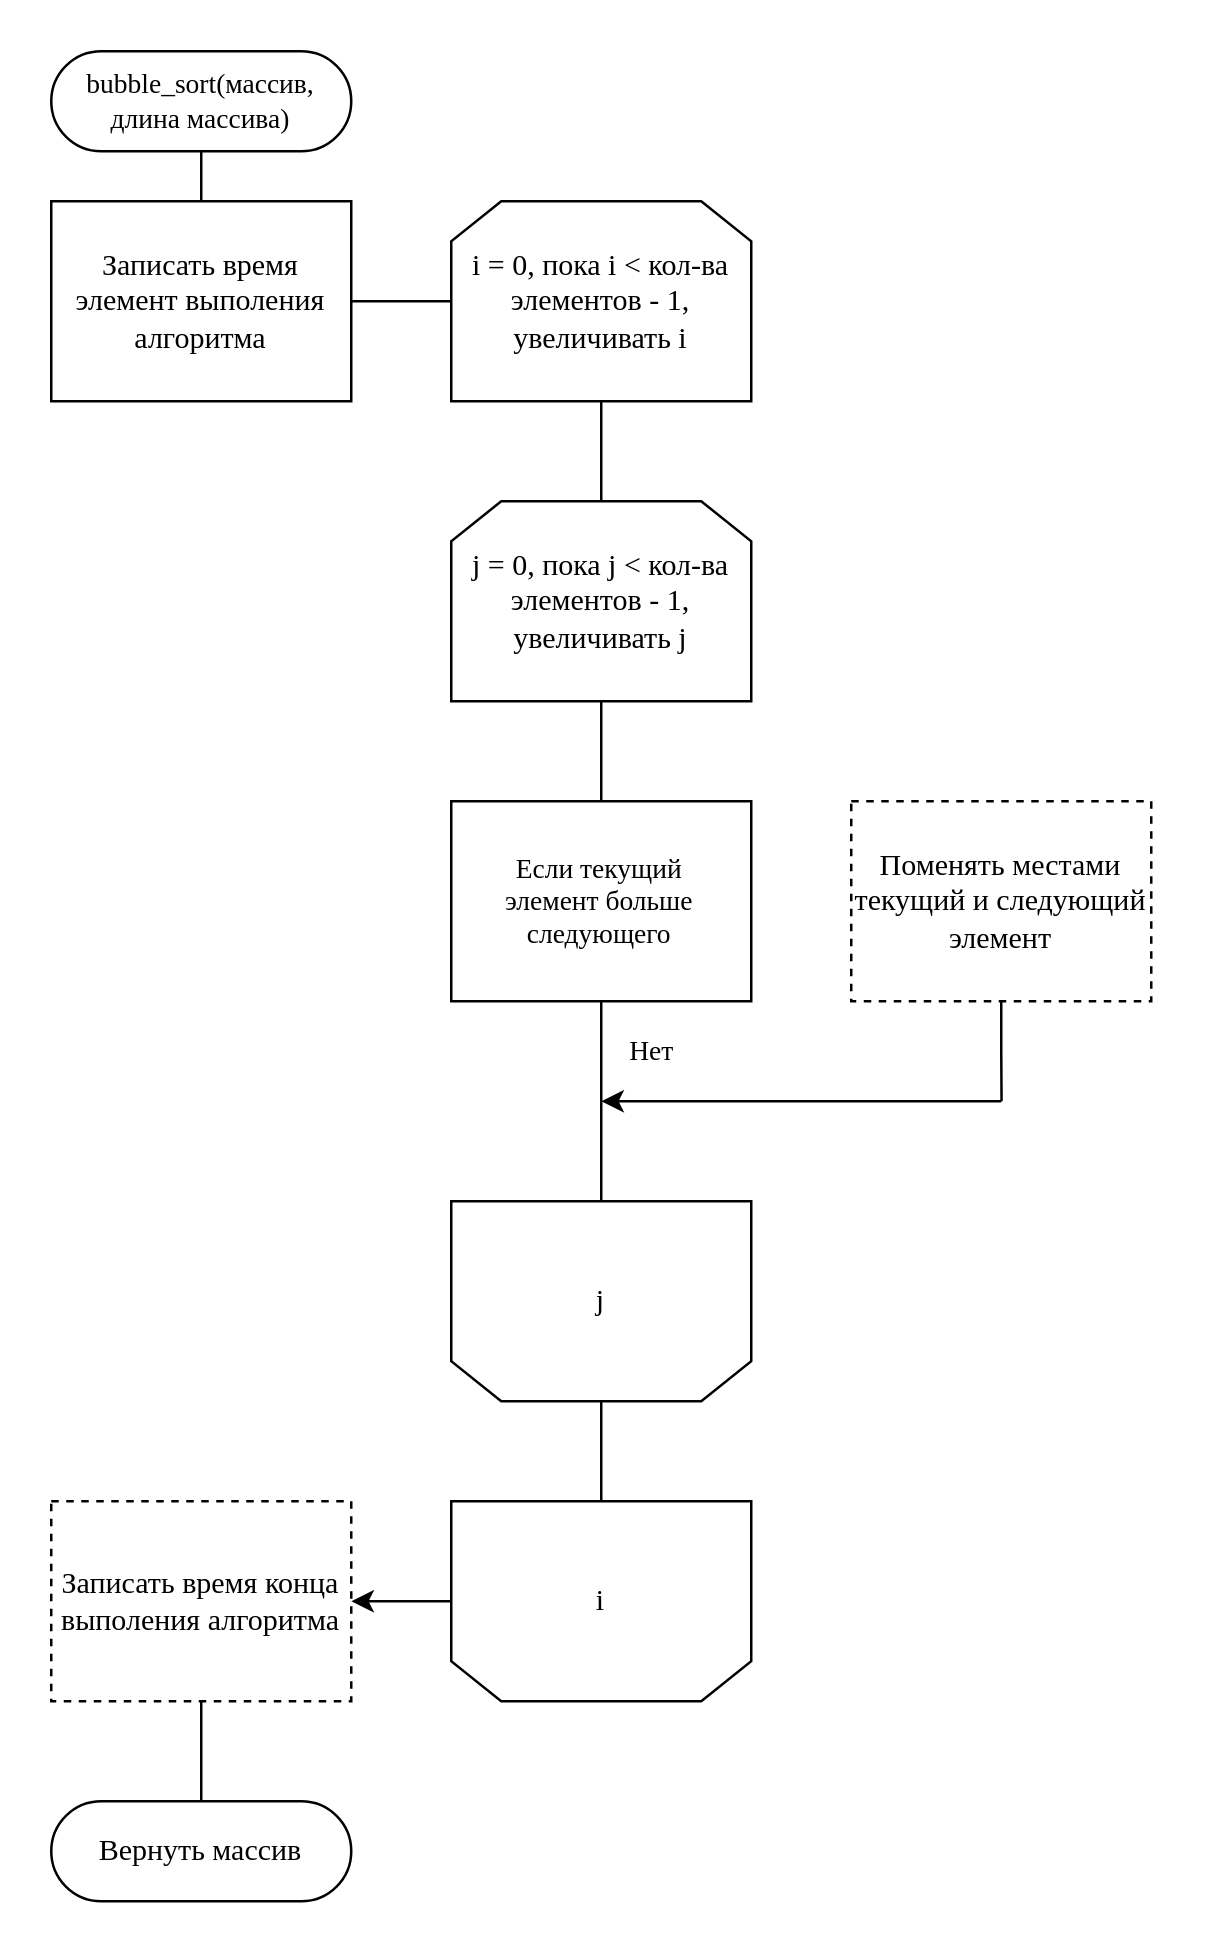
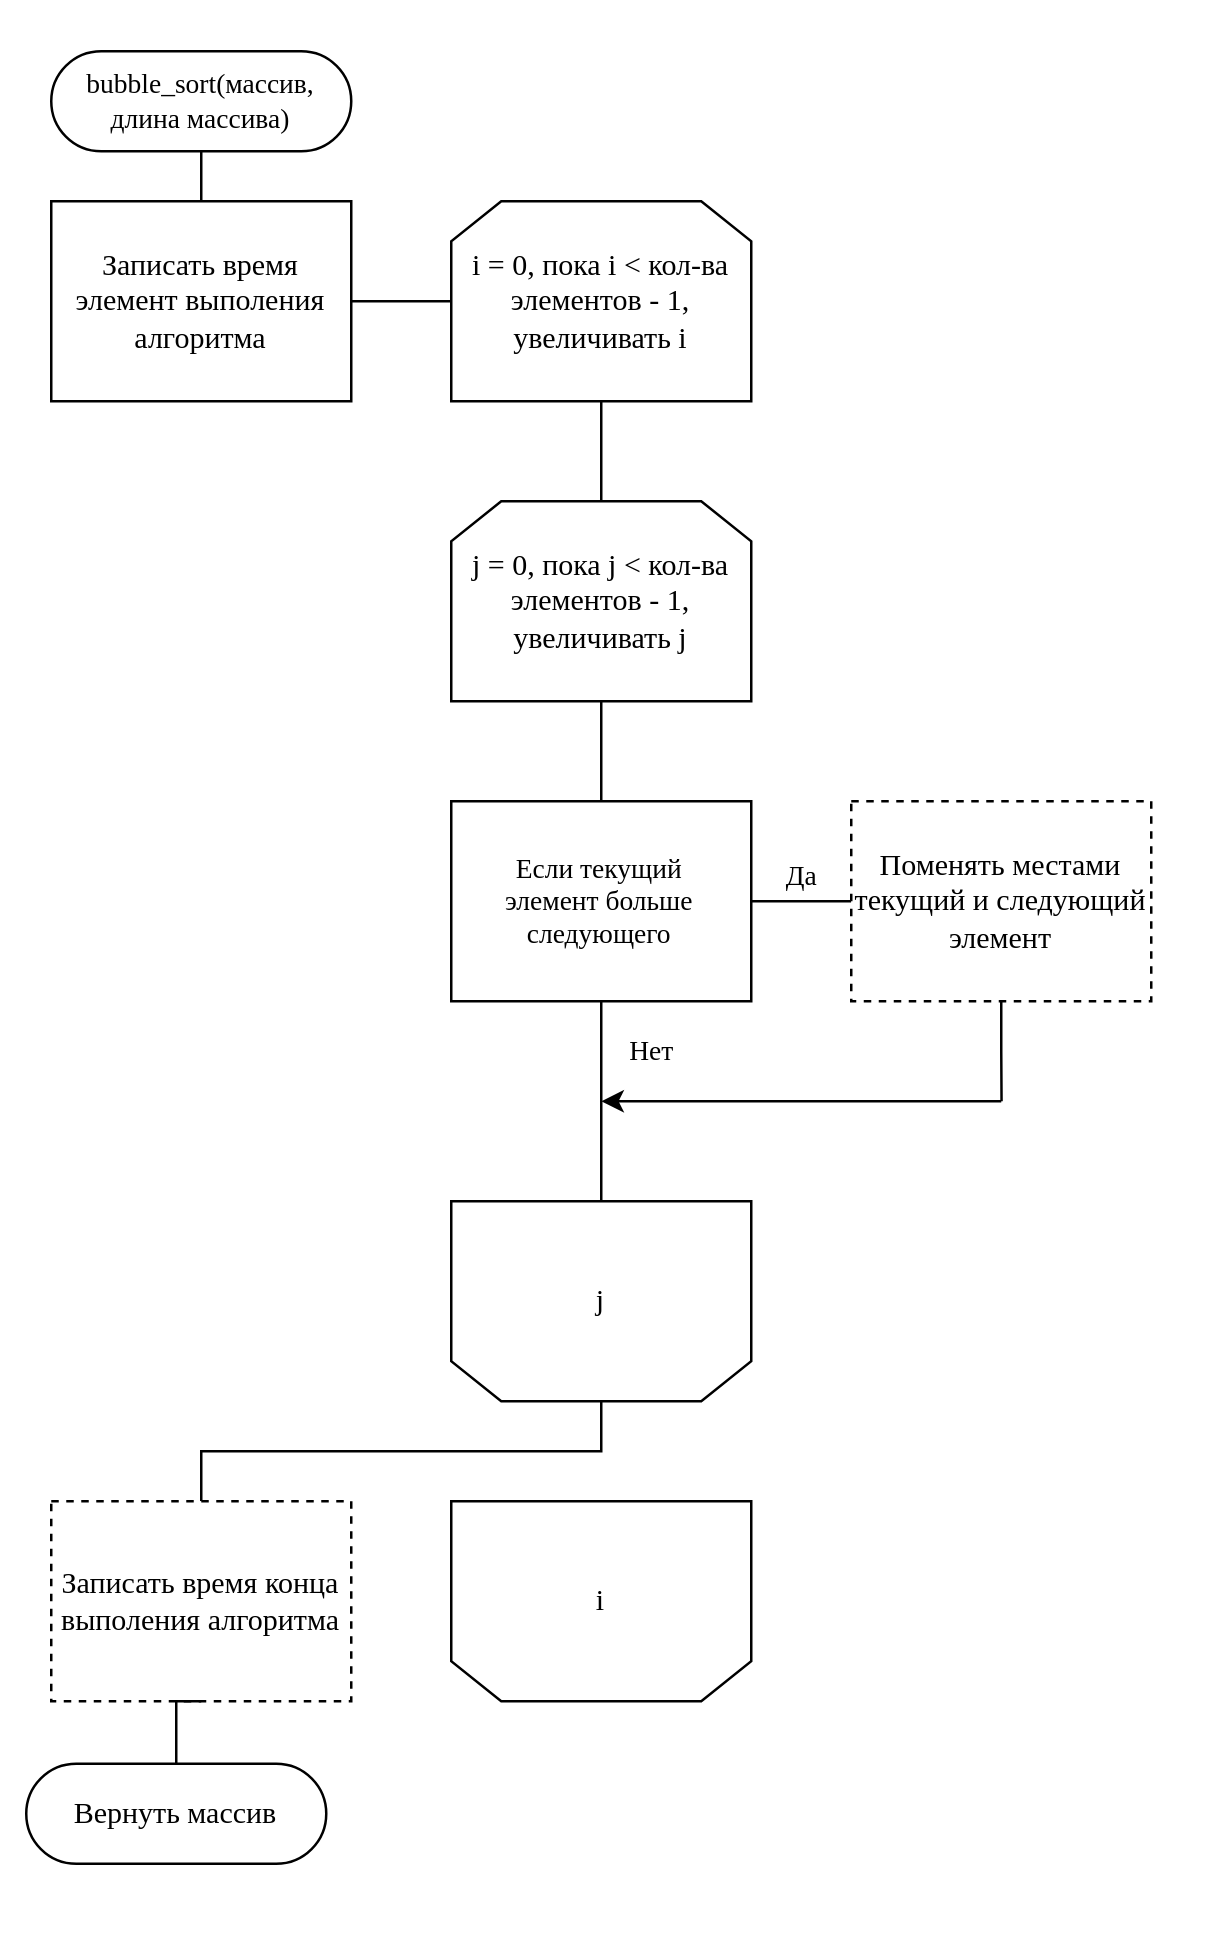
none -> (801, 901)
(601, 1474) -> (378, 1451)
(409, 1601) -> none
(201, 1851) -> (176, 1814)
